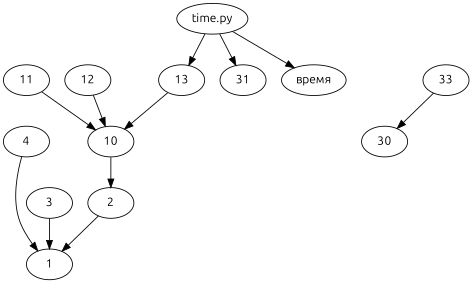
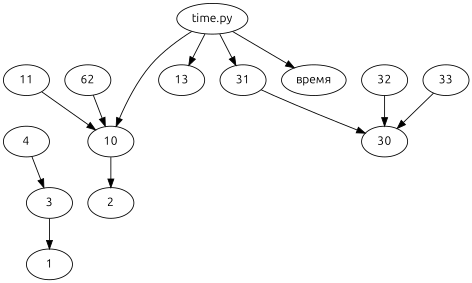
(88, 80) -> (88, 80)
none -> (385, 80)
(149, 108) -> (148, 69)
none -> (309, 110)
(16, 202) -> (36, 168)
(83, 231) -> none
